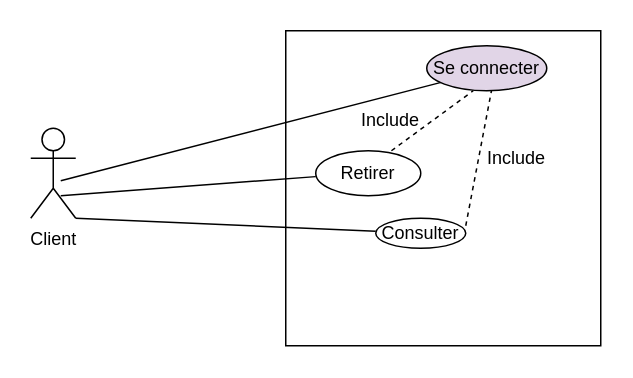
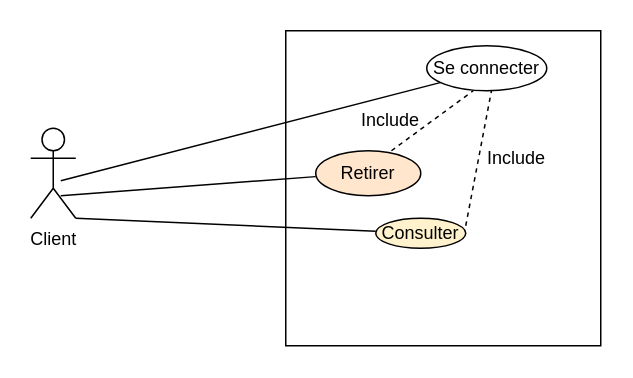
(487, 68) -> (487, 68)
(368, 173) -> (368, 173)
(421, 233) -> (421, 233)
